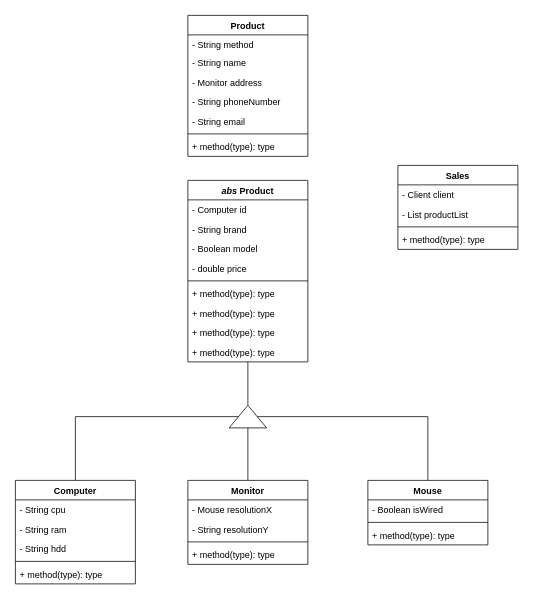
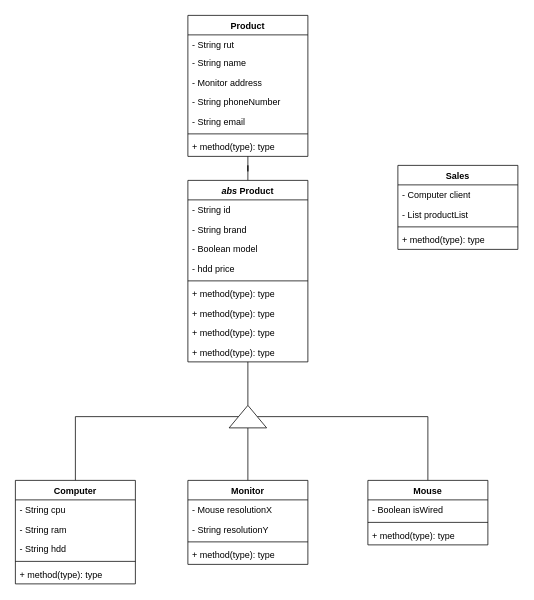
(227, 46) -> (219, 46)
none -> (248, 167)
(433, 196) -> (441, 196)
(222, 211) -> (215, 211)
(223, 269) -> (217, 269)
